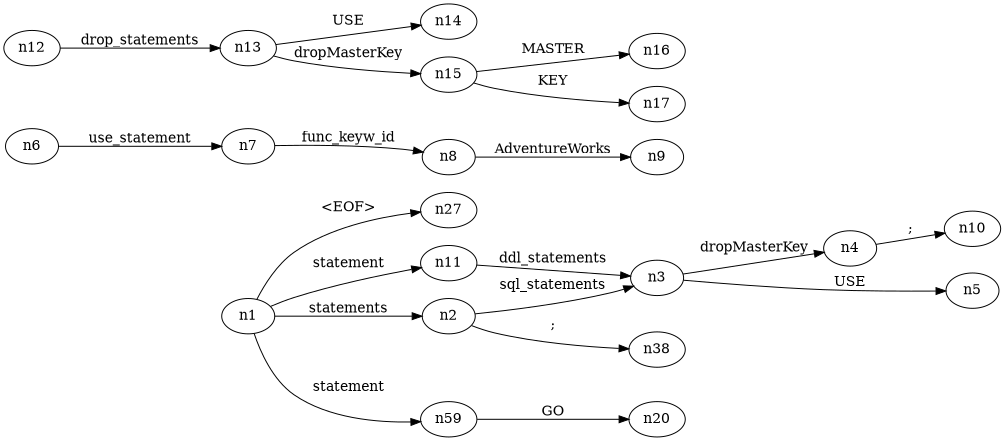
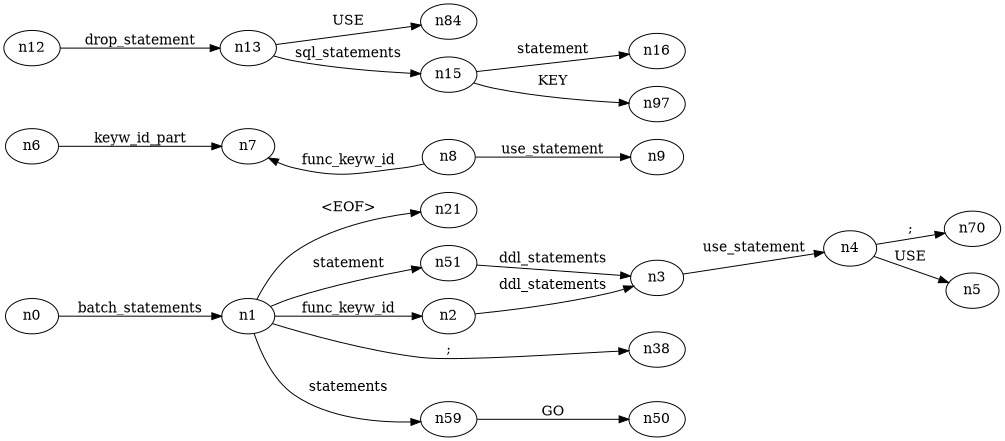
(449, 22) -> (449, 22)
(140, 41) -> (140, 41)
(553, 50) -> (553, 50)
(348, 54) -> (348, 54)
(657, 104) -> (657, 104)
(140, 139) -> (140, 139)
(344, 146) -> (351, 174)
(553, 150) -> (553, 150)
(449, 210) -> (449, 210)
(972, 229) -> (972, 229)
(754, 248) -> (754, 248)
(449, 263) -> (449, 263)
(553, 285) -> (553, 285)
(810, 289) -> (907, 268)
(348, 309) -> (348, 309)
none -> (32, 316)
(544, 342) -> (444, 358)
(348, 387) -> (348, 387)
(657, 419) -> (657, 419)
